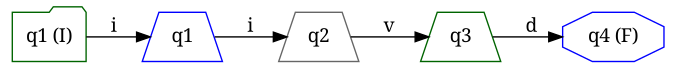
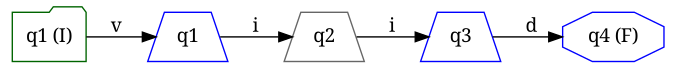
(114, 27) -> (117, 27)
(390, 27) -> (392, 27)
(461, 37) -> (461, 37)
